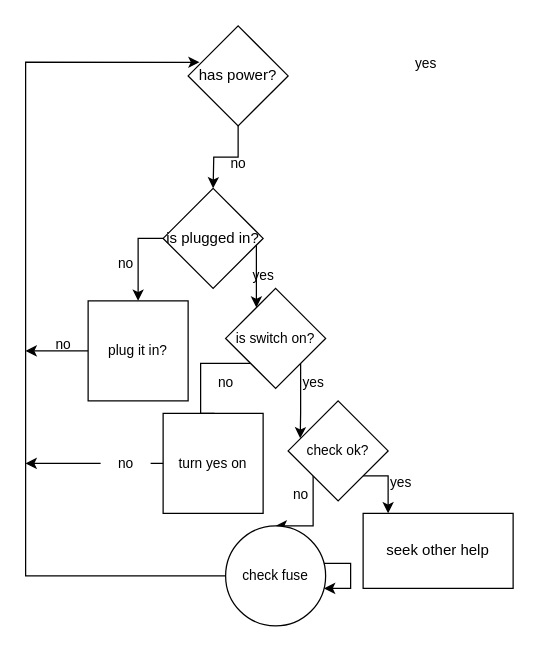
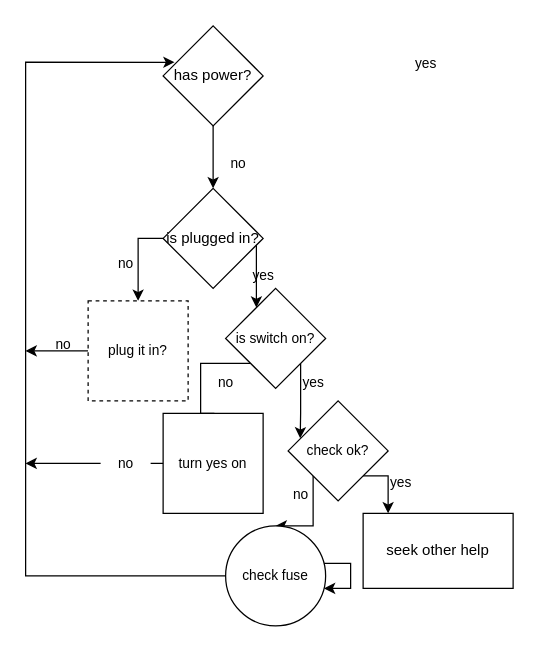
(238, 76) -> (213, 76)
(138, 351) -> (138, 351)
